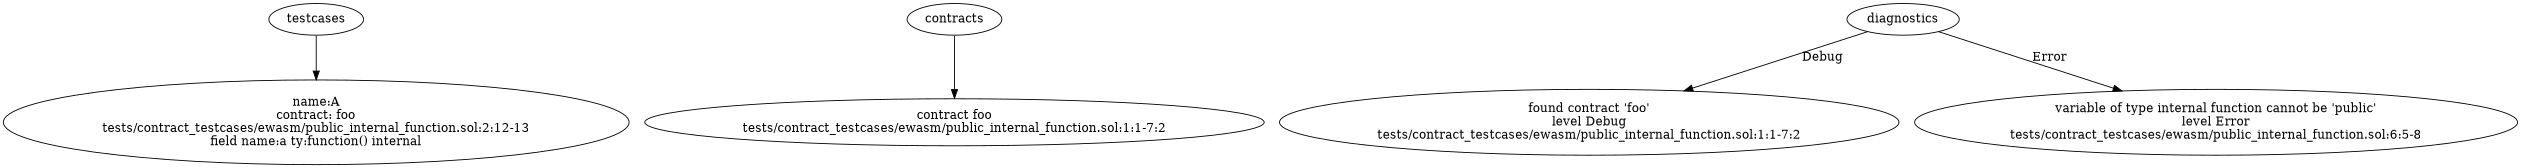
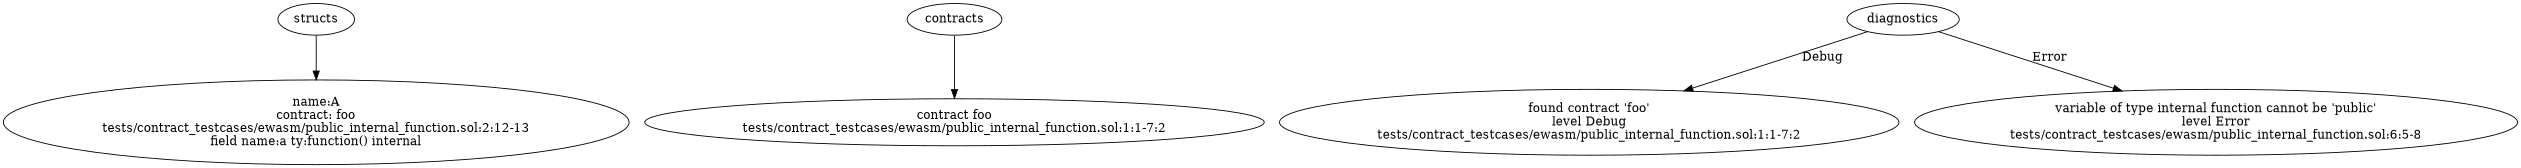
(316, 19) -> (316, 19)
